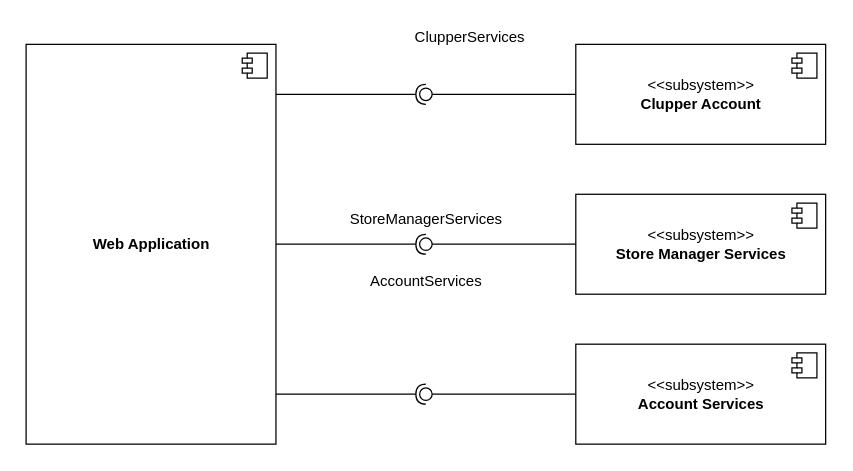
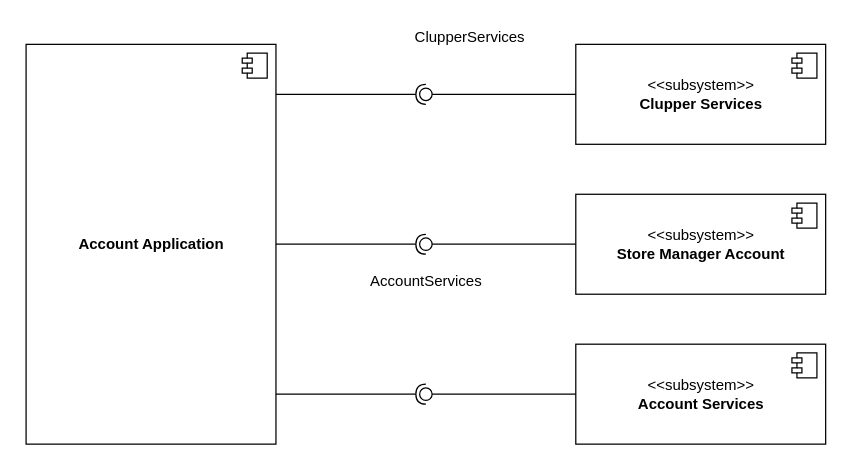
(701, 94) -> (701, 94)
(426, 219) -> none
(151, 244) -> (151, 244)
(701, 244) -> (701, 244)
